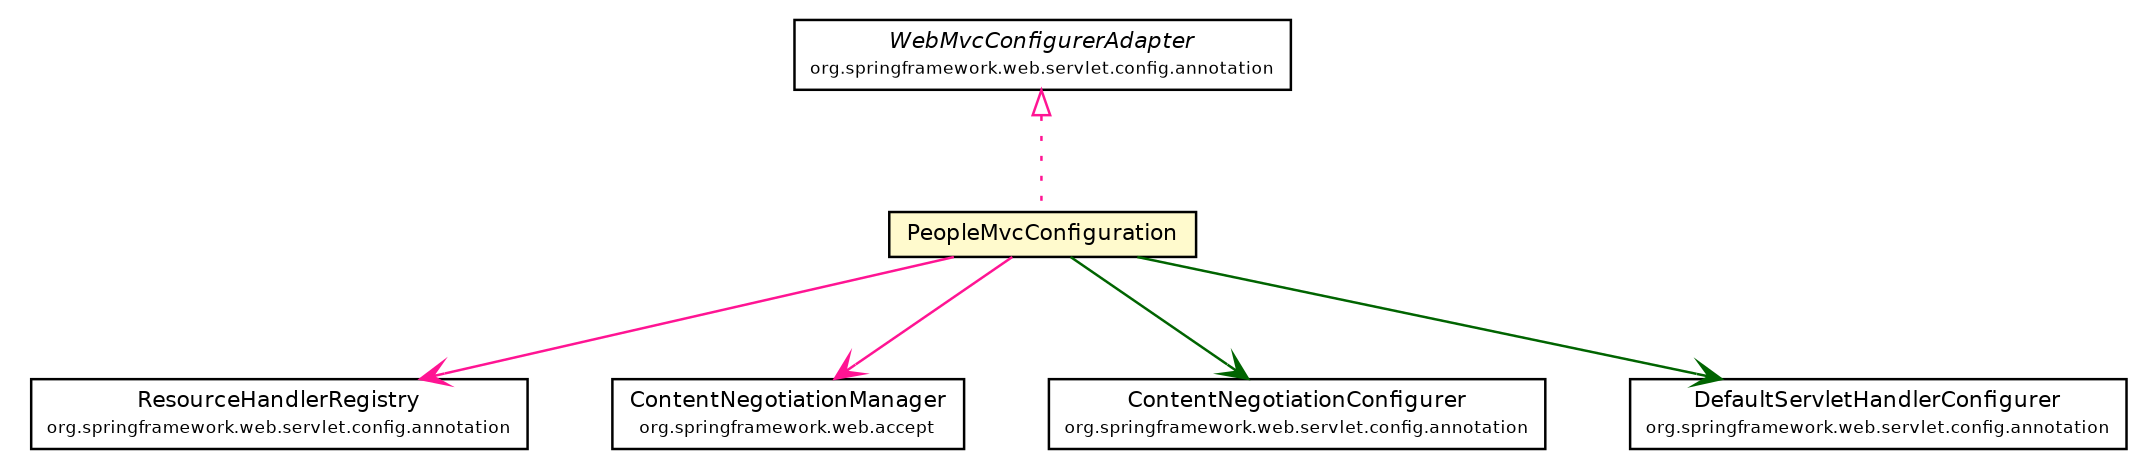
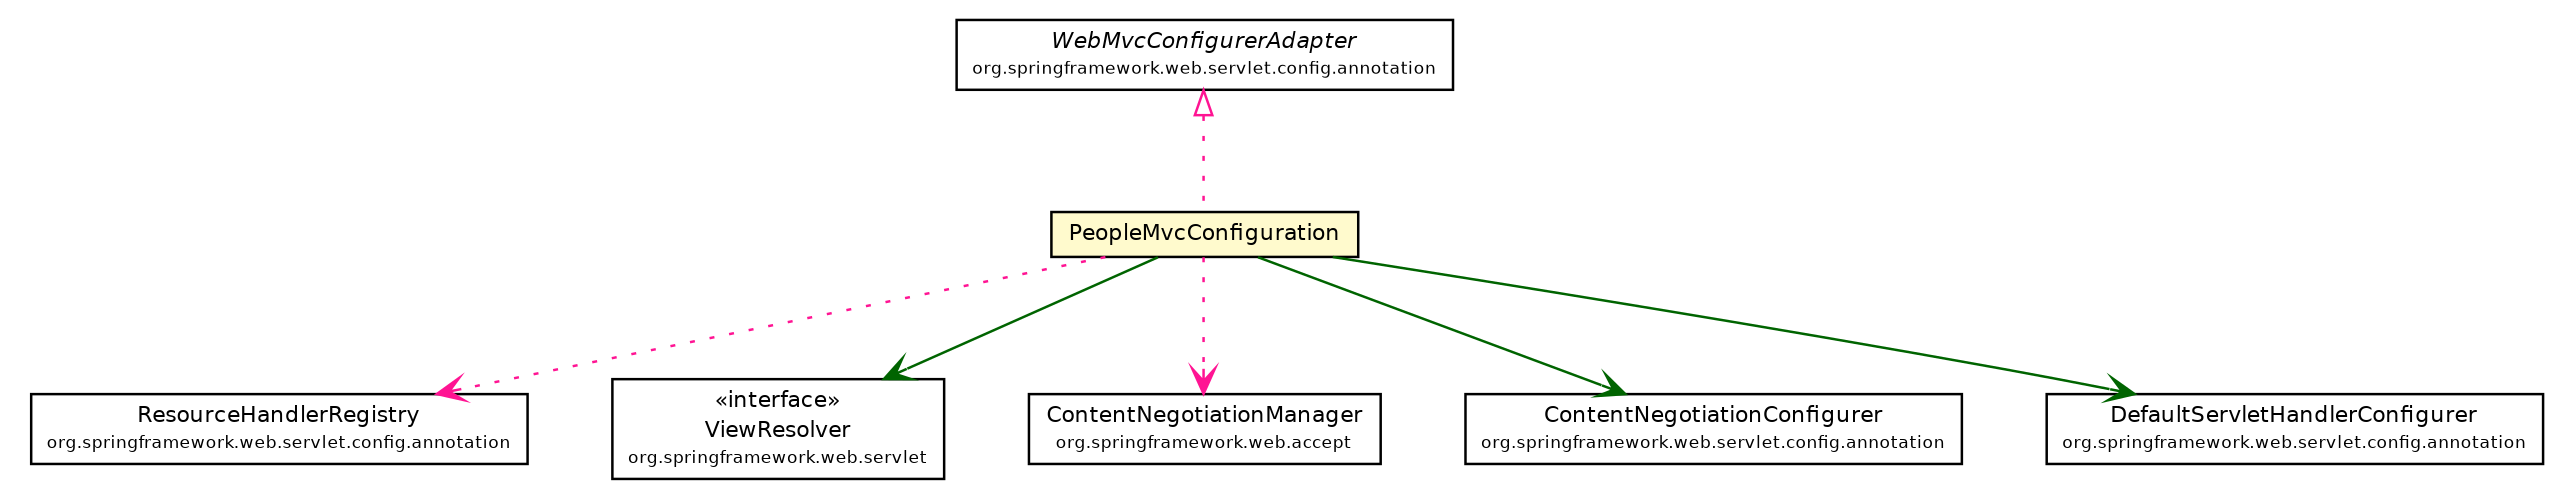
(934, 311) -> (1204, 313)
(699, 315) -> (784, 323)
none -> (777, 429)
